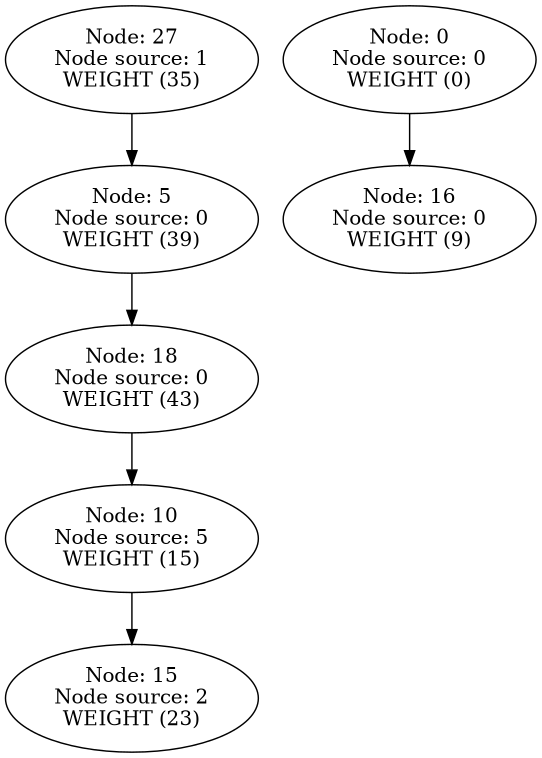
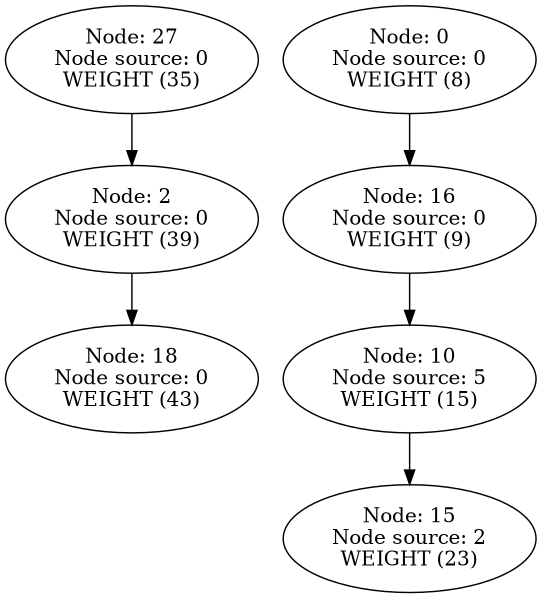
(132, 60) -> (132, 60)
(410, 60) -> (410, 60)
(132, 219) -> (132, 219)
(132, 451) -> (410, 292)
